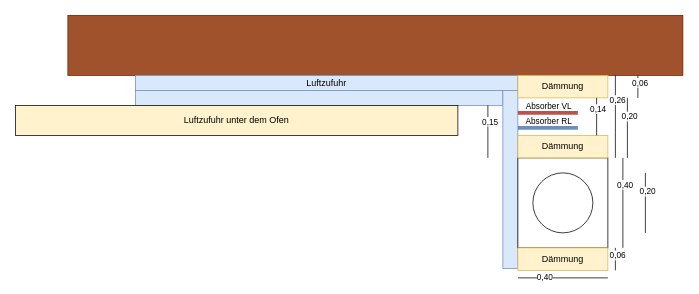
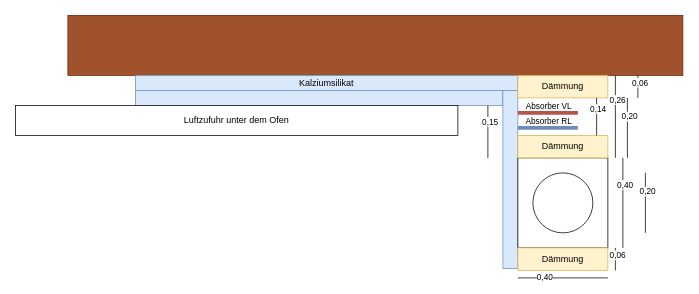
(327, 83) -> (327, 83)
(237, 120) -> (237, 120)
